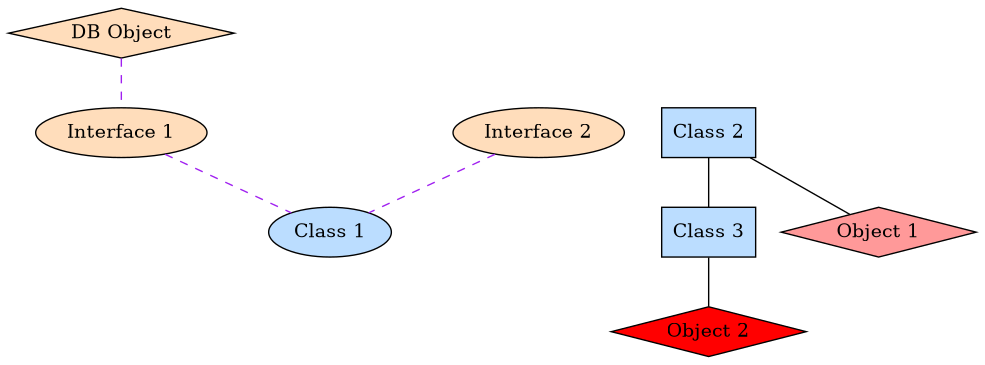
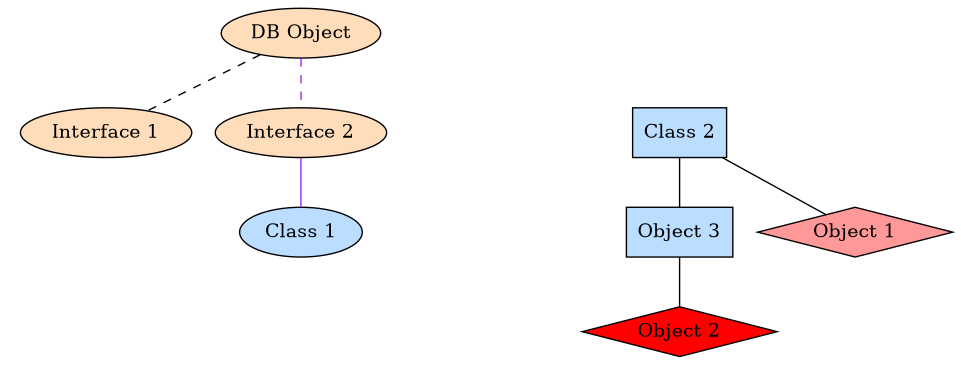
(121, 33) -> (301, 33)
(121, 83) -> (204, 83)
none -> (301, 83)
(228, 184) -> none
(432, 184) -> (301, 183)
(709, 232) -> (680, 232)
